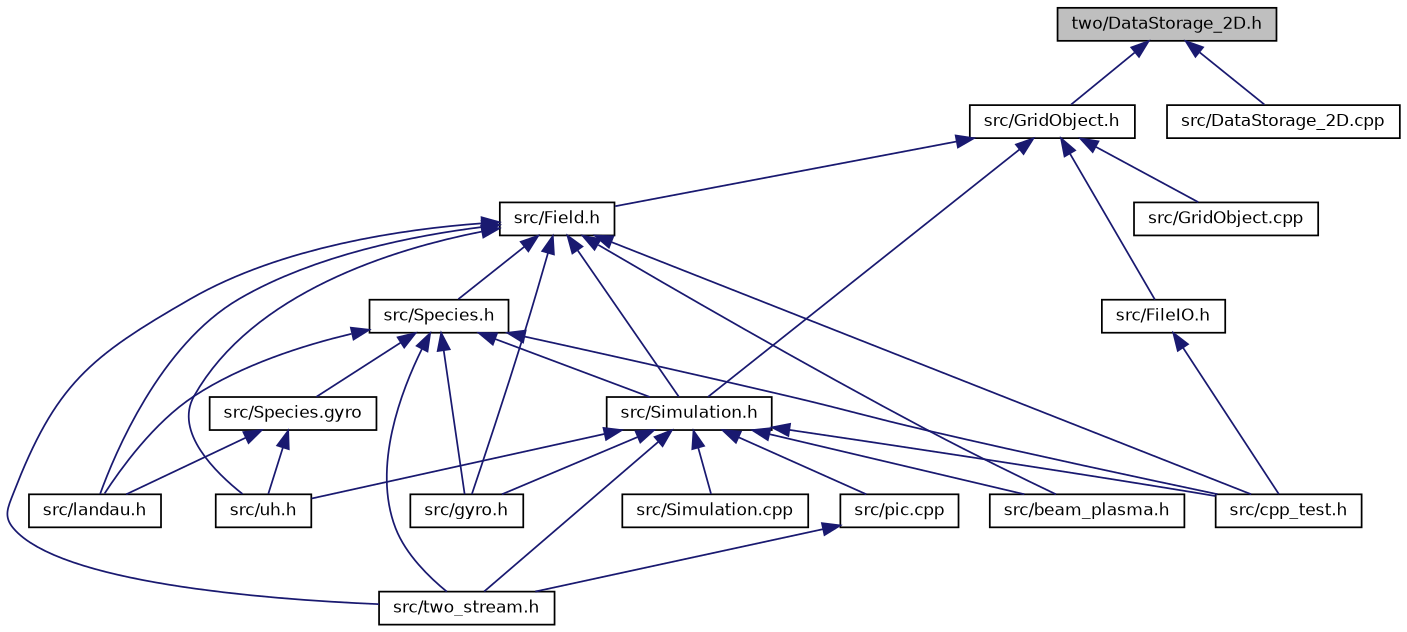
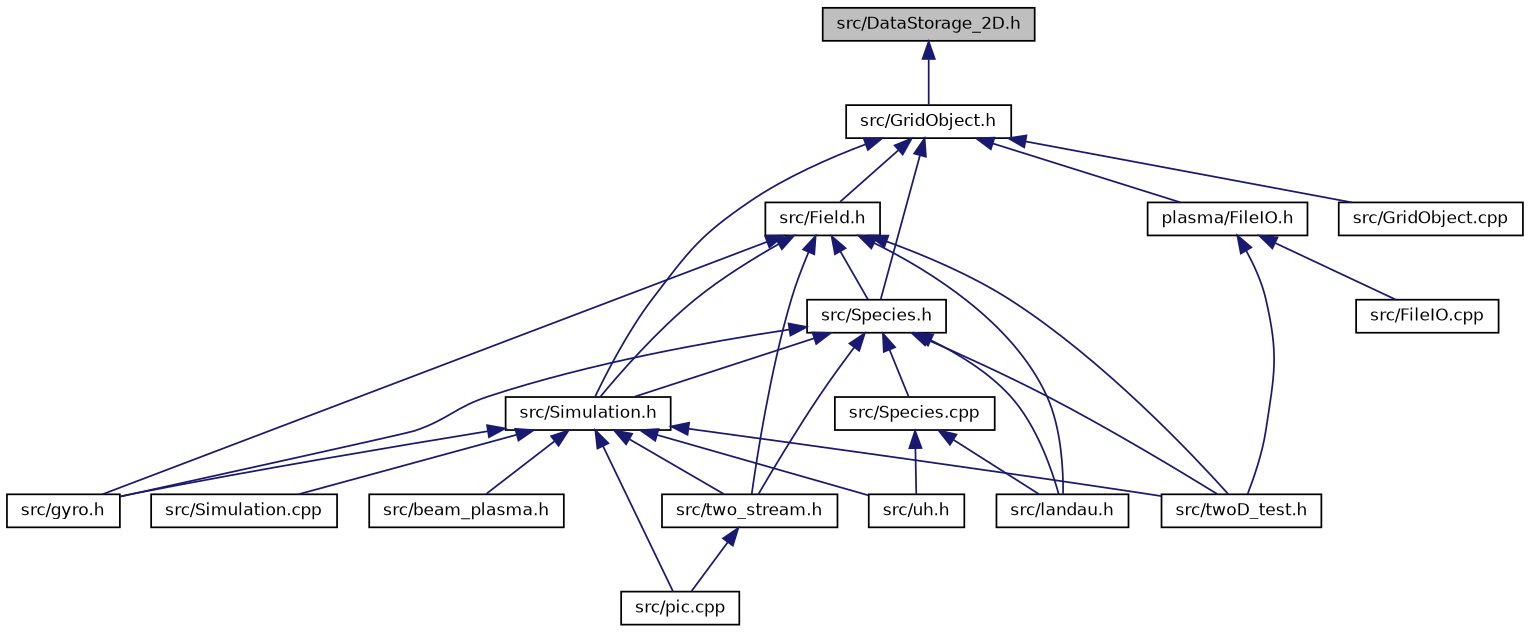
(1167, 24) -> (929, 24)
(1283, 122) -> none
none -> (900, 227)
(270, 316) -> none
(1164, 316) -> (1228, 219)
none -> (1427, 316)
(825, 374) -> none
(293, 414) -> (915, 414)
(1289, 511) -> (1241, 511)
(679, 560) -> (710, 567)
